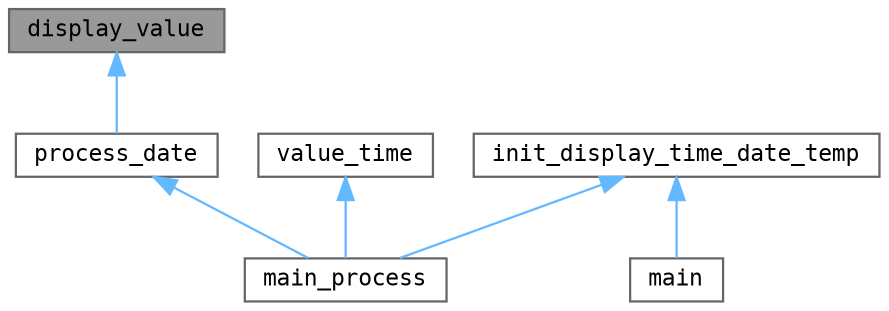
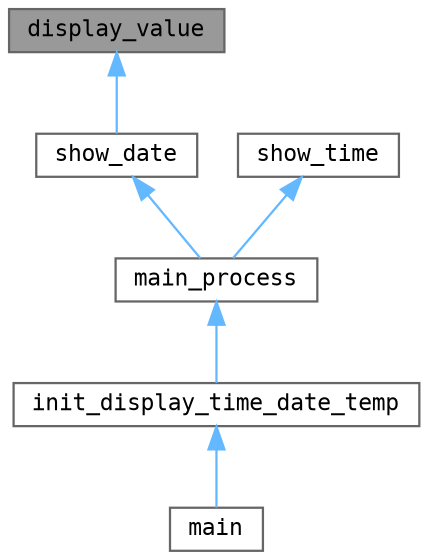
(117, 155) -> (117, 155)
(346, 155) -> (318, 155)
(501, 221) -> (216, 354)
